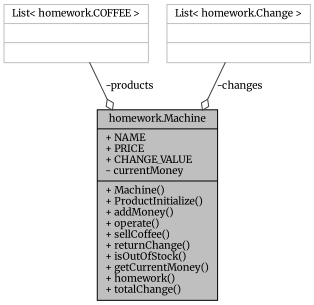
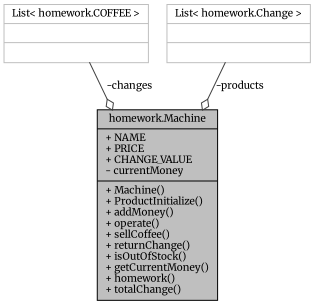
(129, 86) -> (129, 86)
(239, 86) -> (239, 86)
